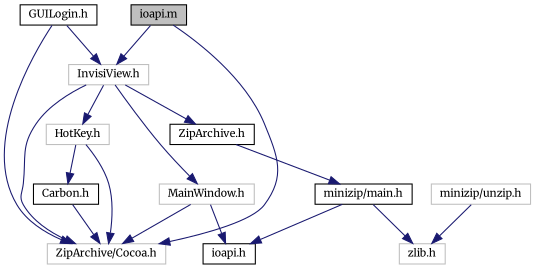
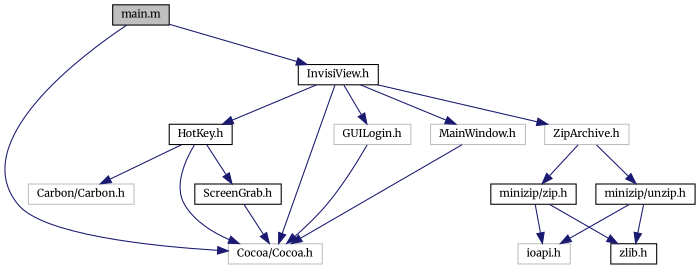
(59, 15) -> (372, 134)
(159, 15) -> (141, 15)
(80, 41) -> (353, 100)
(109, 75) -> (338, 75)
(78, 134) -> (201, 134)
(212, 134) -> (587, 134)
none -> (612, 161)
(66, 194) -> (238, 194)
none -> (81, 194)
(364, 194) -> (533, 194)
(481, 194) -> (645, 194)
(216, 219) -> (600, 221)
(107, 254) -> (275, 254)
(229, 254) -> (544, 254)
(422, 254) -> (634, 254)
